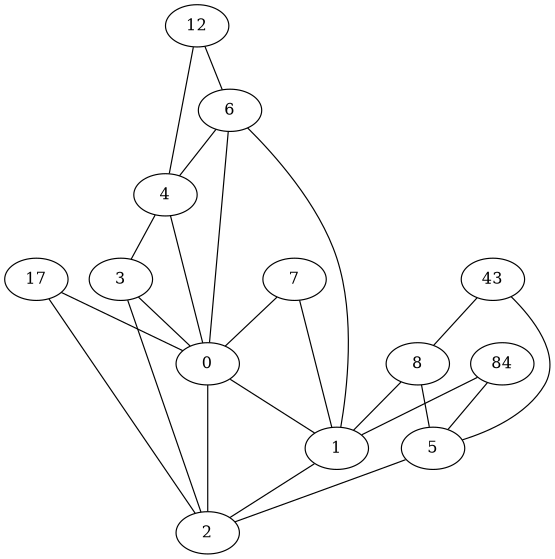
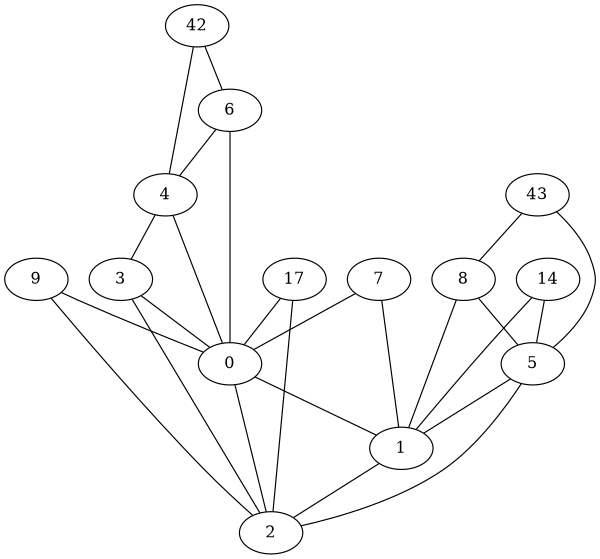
(197, 26) -> (197, 26)
(338, 264) -> (467, 406)
none -> (36, 279)
(502, 364) -> (548, 279)
